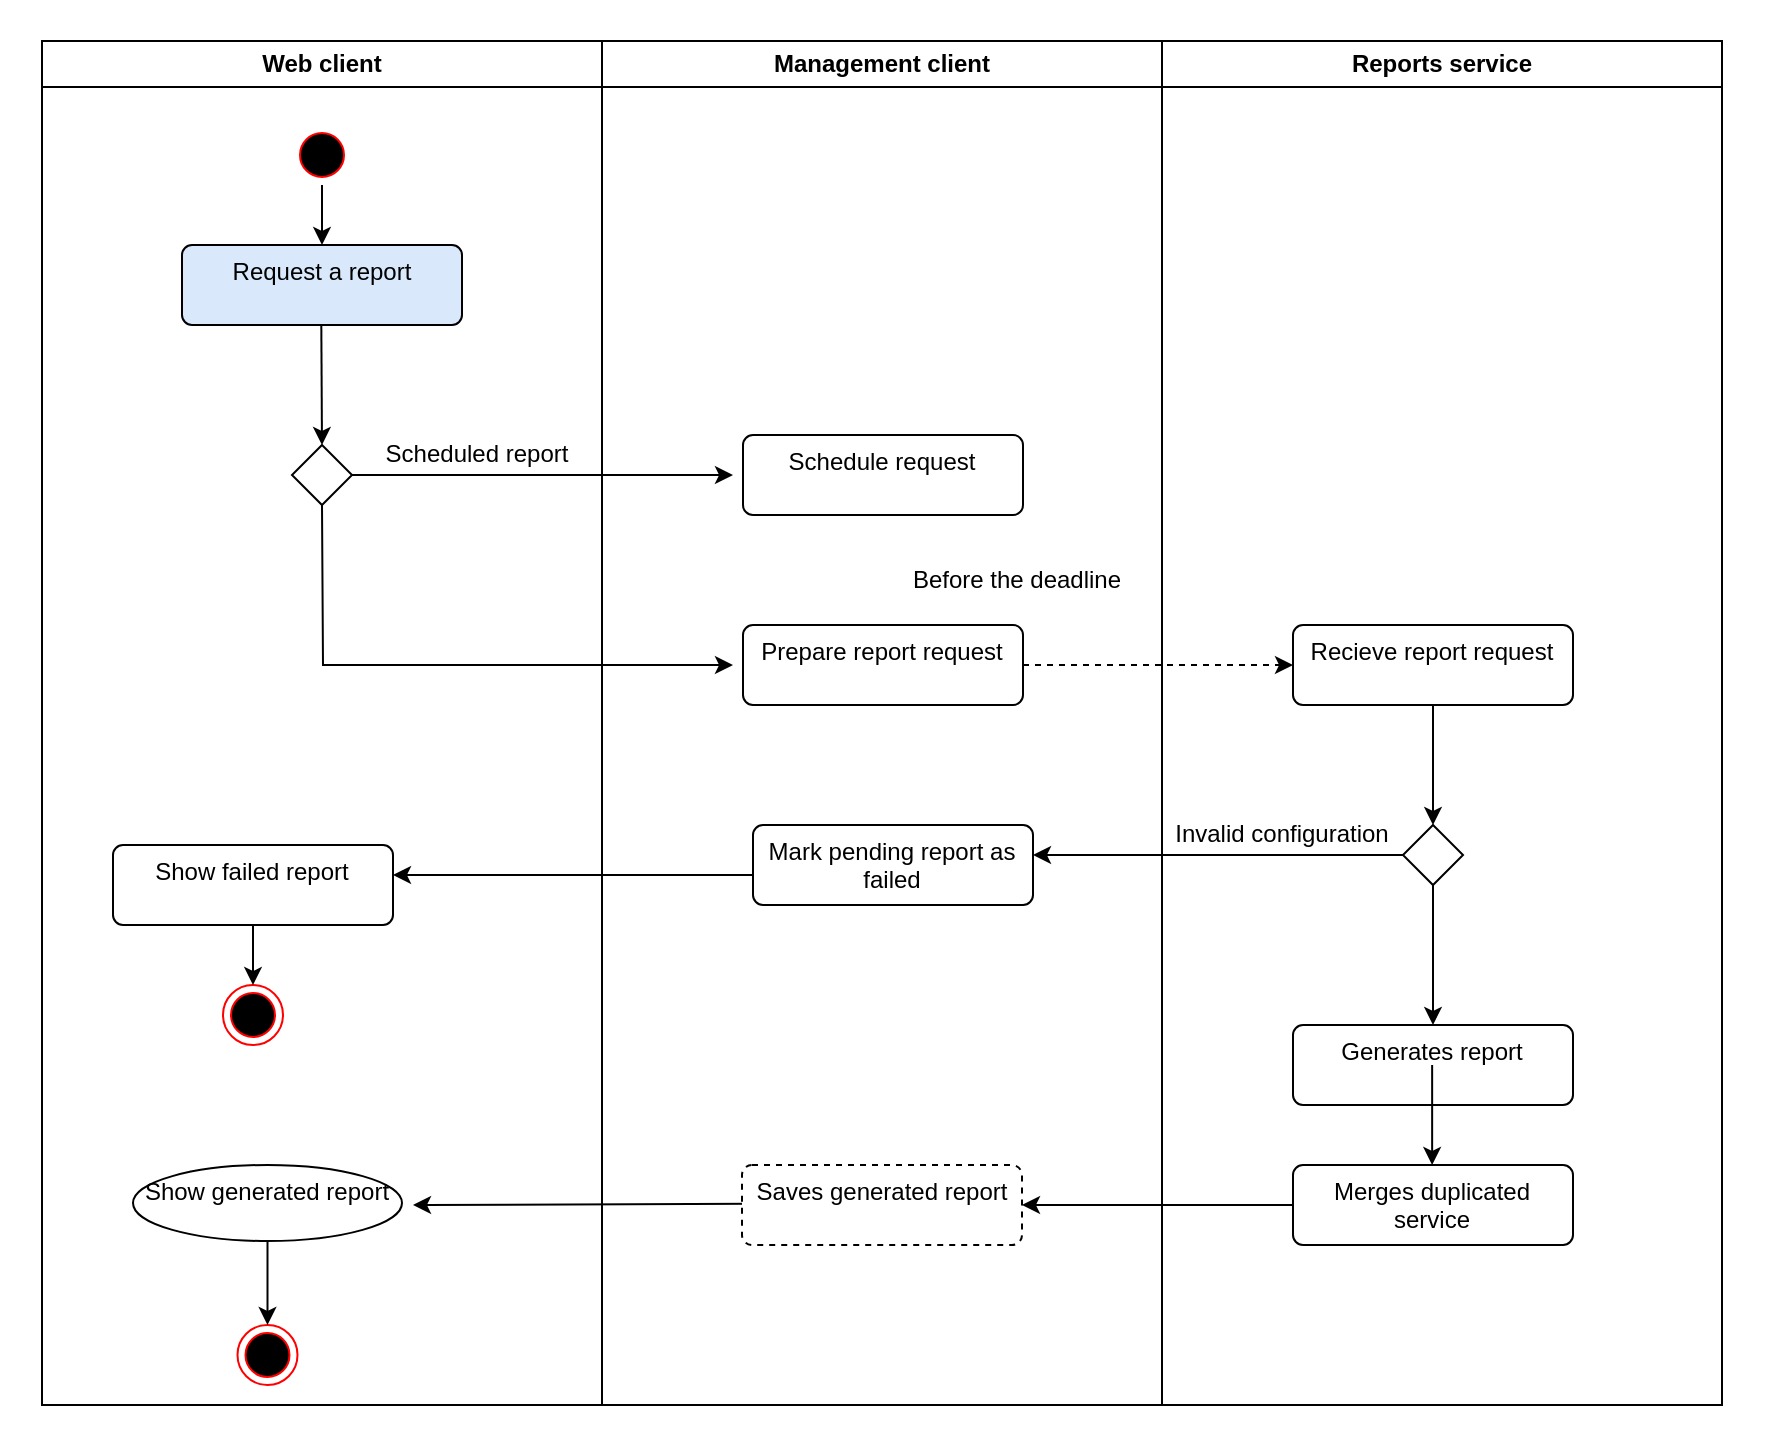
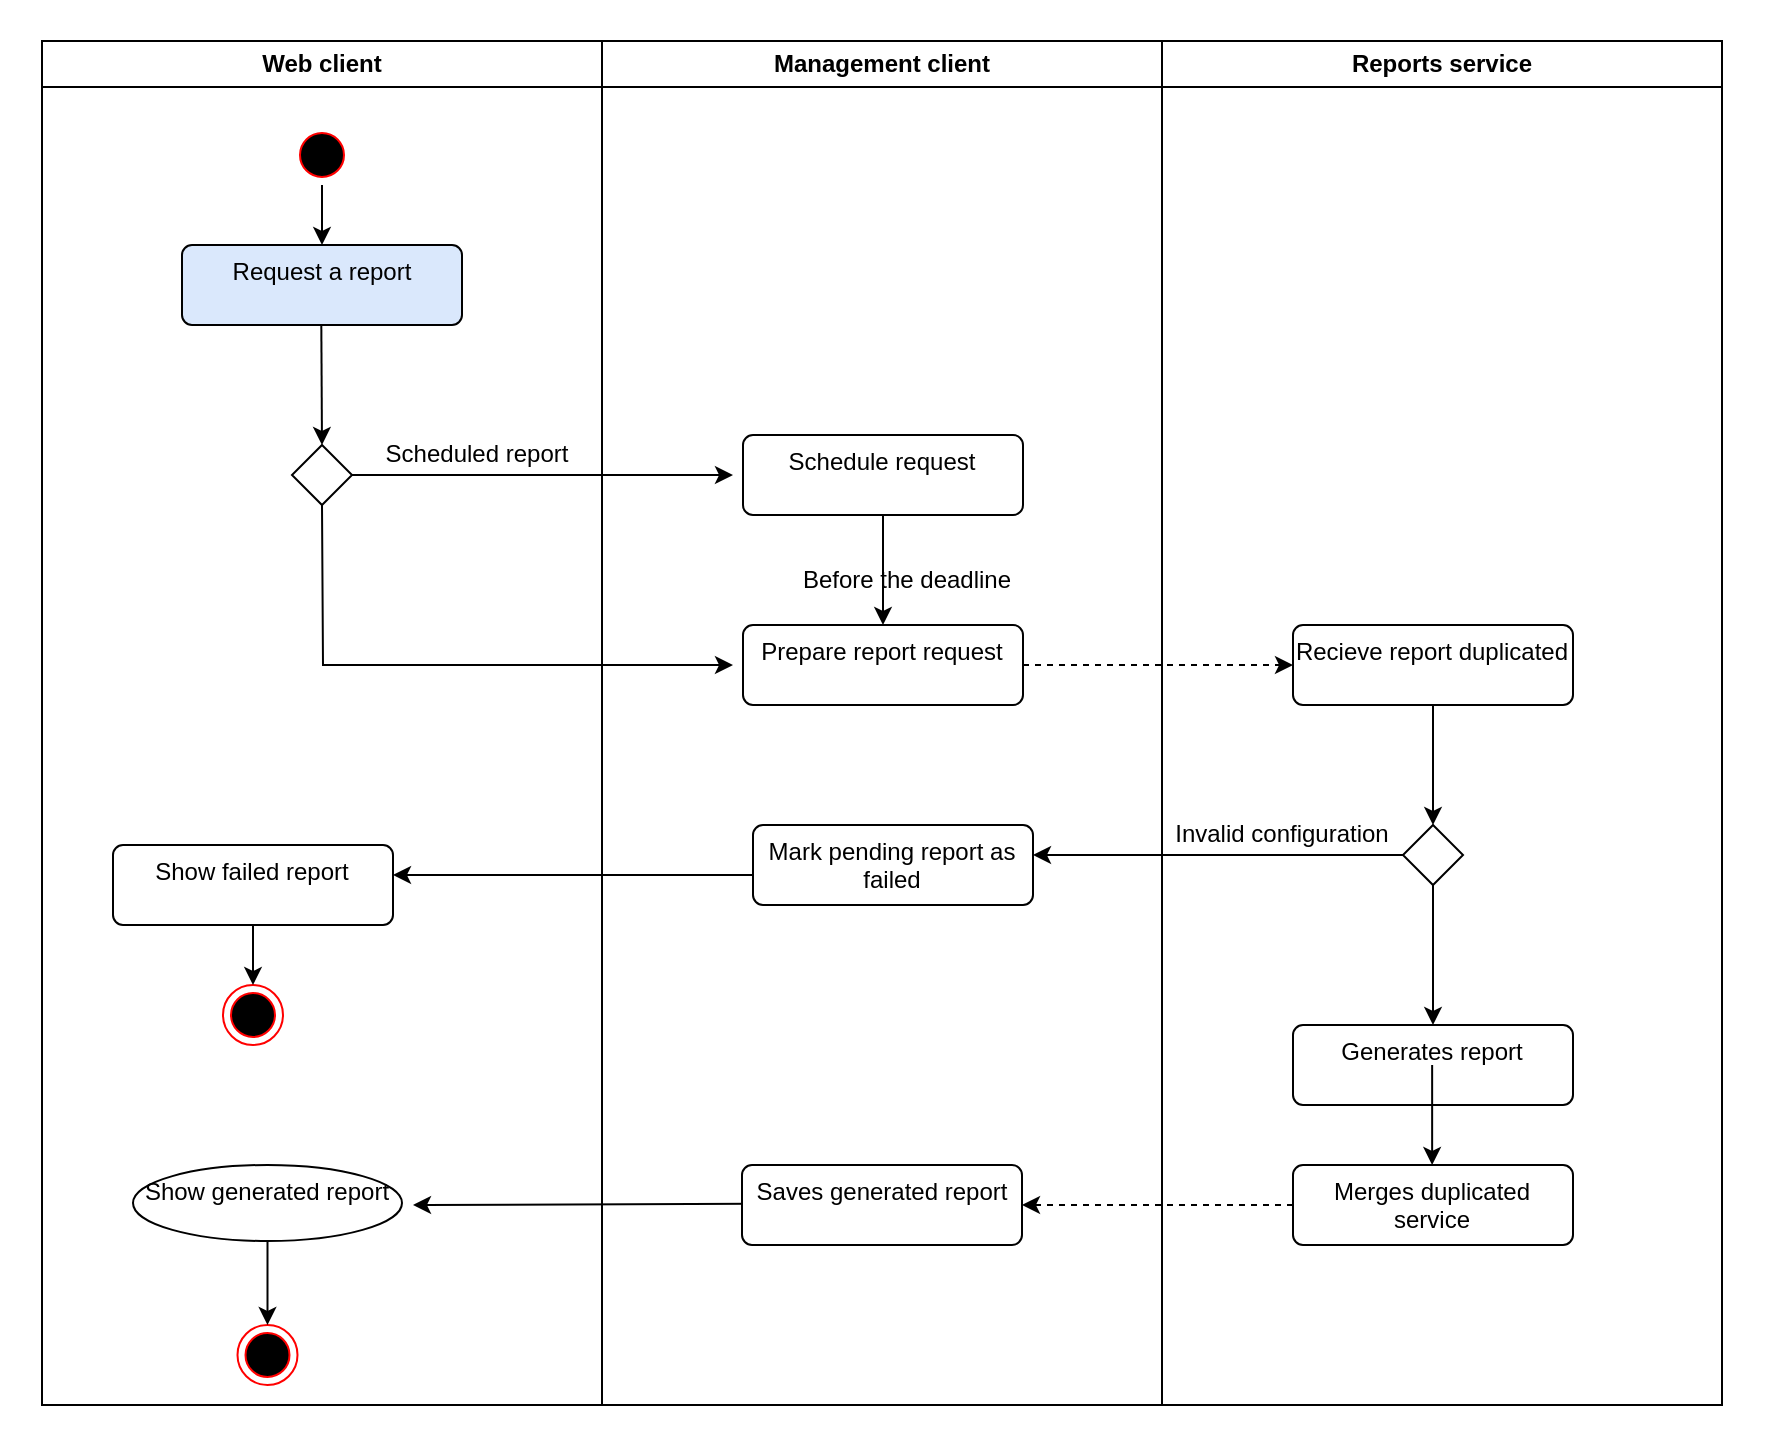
none -> (883, 563)
(1018, 581) -> (908, 581)
(1433, 668) -> (1433, 668)
(882, 1205) -> (882, 1205)
(1227, 1205) -> (1227, 1205)
